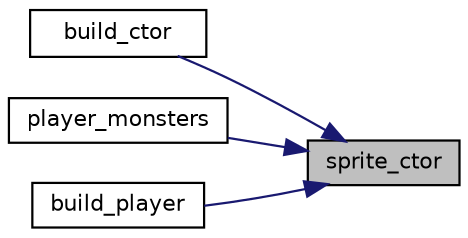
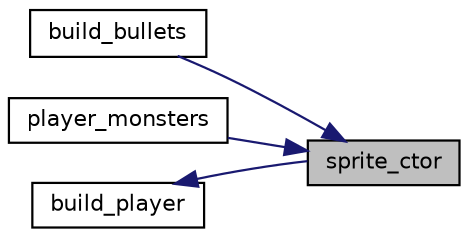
(118, 33) -> (118, 33)
(255, 198) -> (252, 169)
